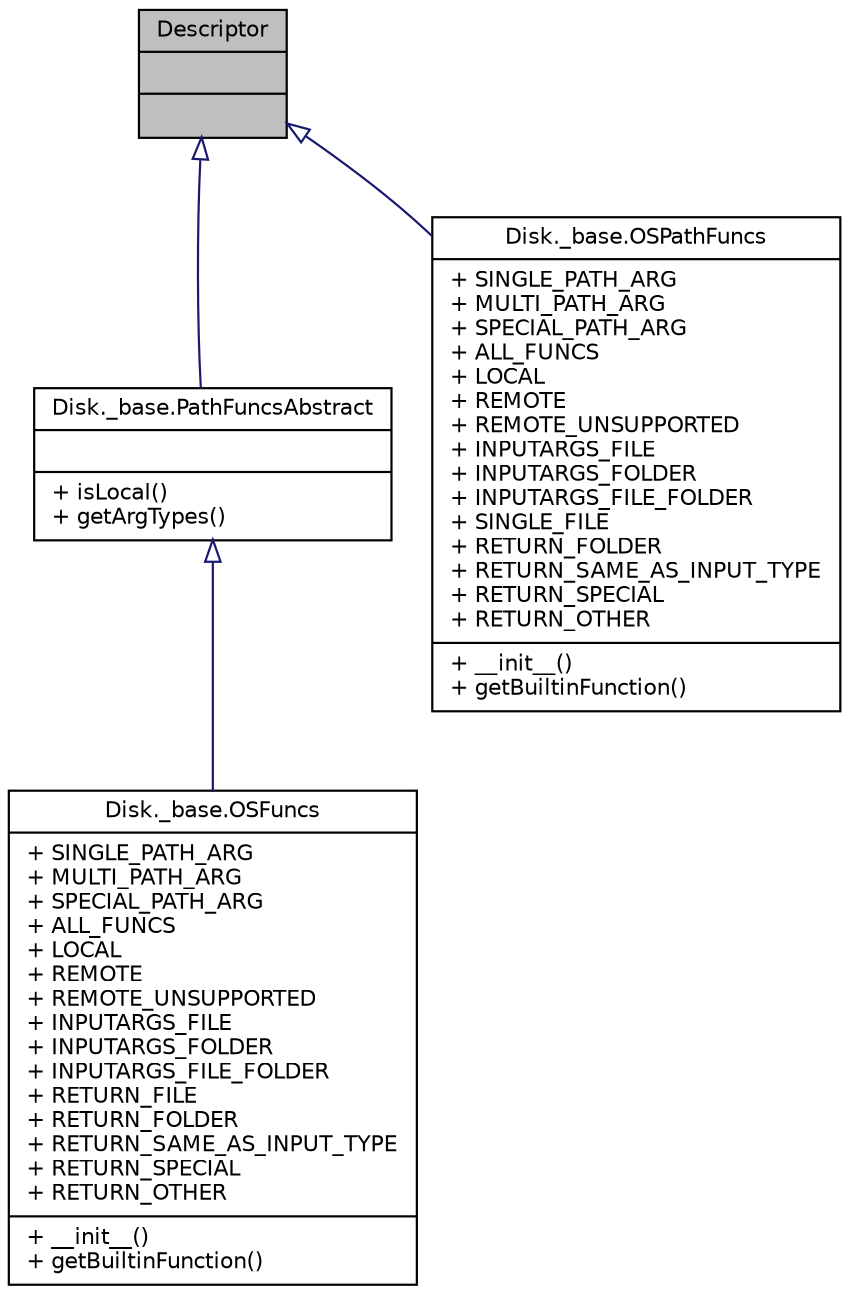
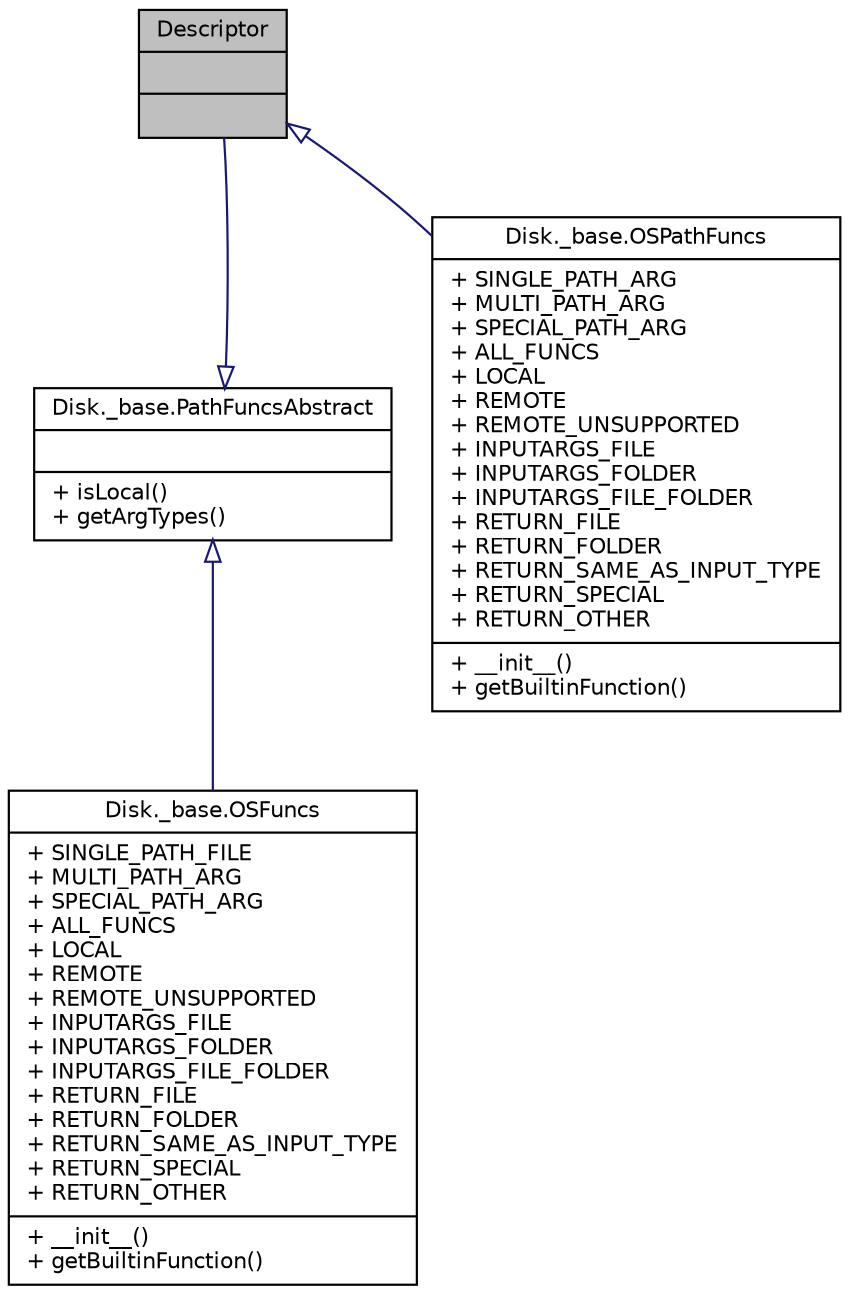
(198, 274) -> (228, 252)
(530, 523) -> (536, 523)
(140, 854) -> (140, 854)
